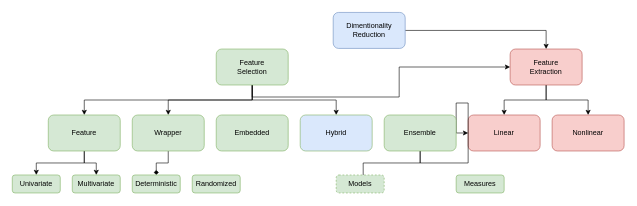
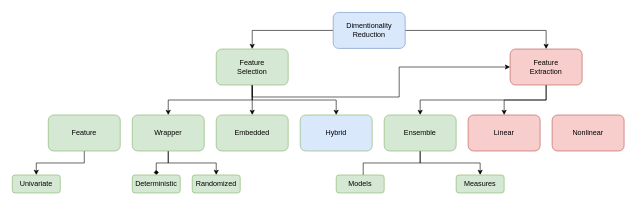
none -> (292, 30)
(84, 102) -> none
none -> (252, 109)
(588, 109) -> (420, 102)
(468, 133) -> (480, 169)
(96, 169) -> none
none -> (216, 169)
(96, 184) -> none
(360, 184) -> (360, 184)
